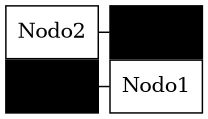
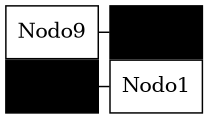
(52, 32) -> (52, 32)
